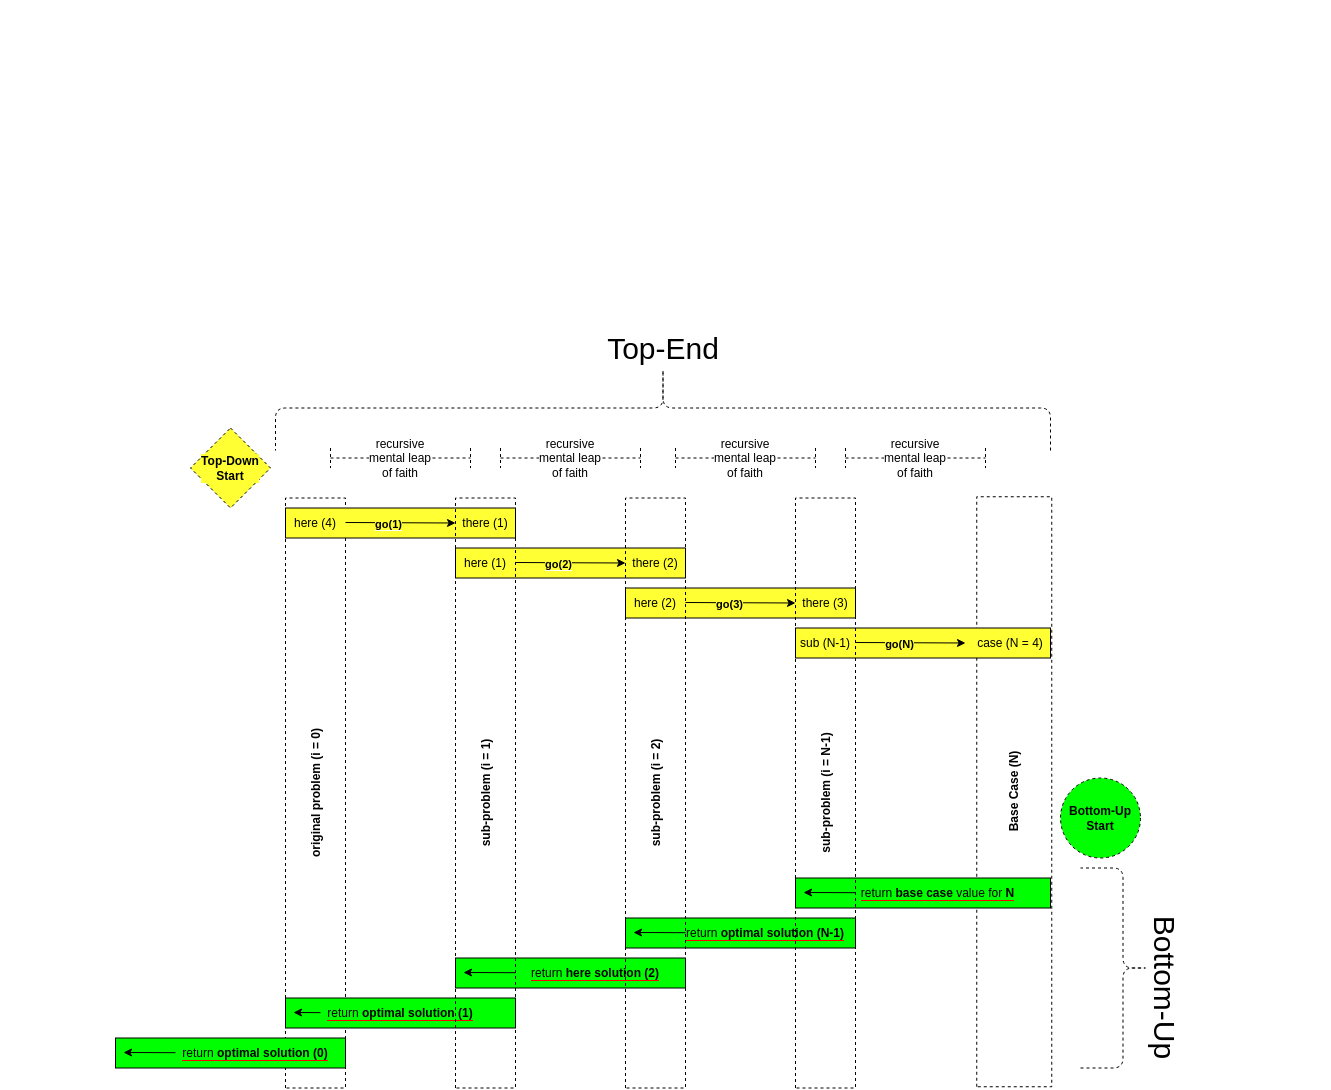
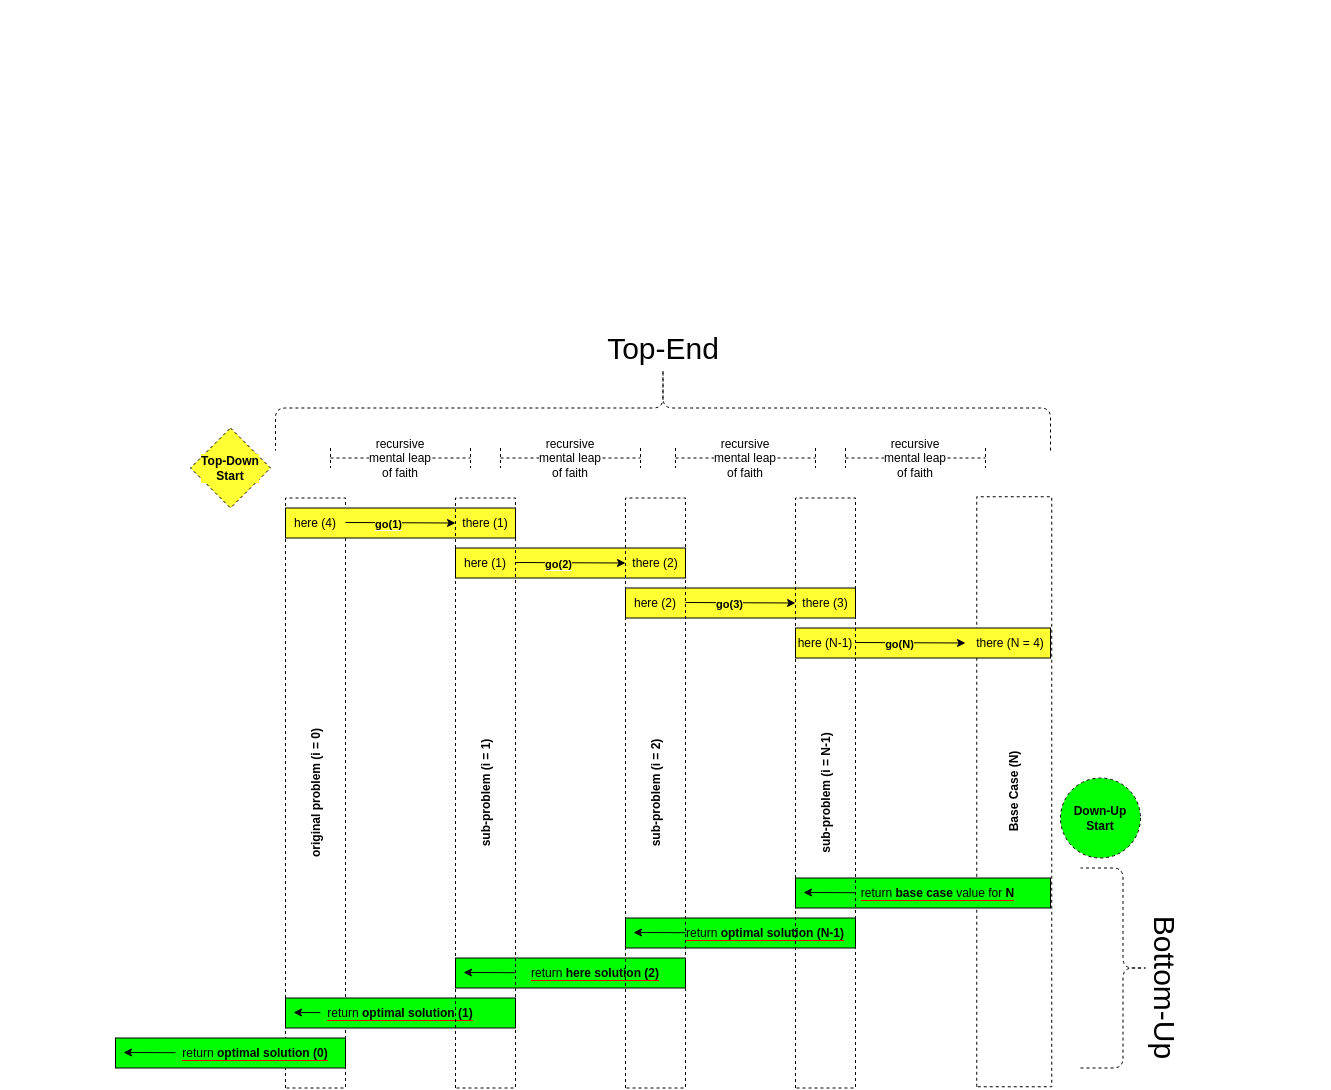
(826, 644) -> (826, 644)
(1011, 644) -> (1011, 644)
(1101, 819) -> (1101, 819)
